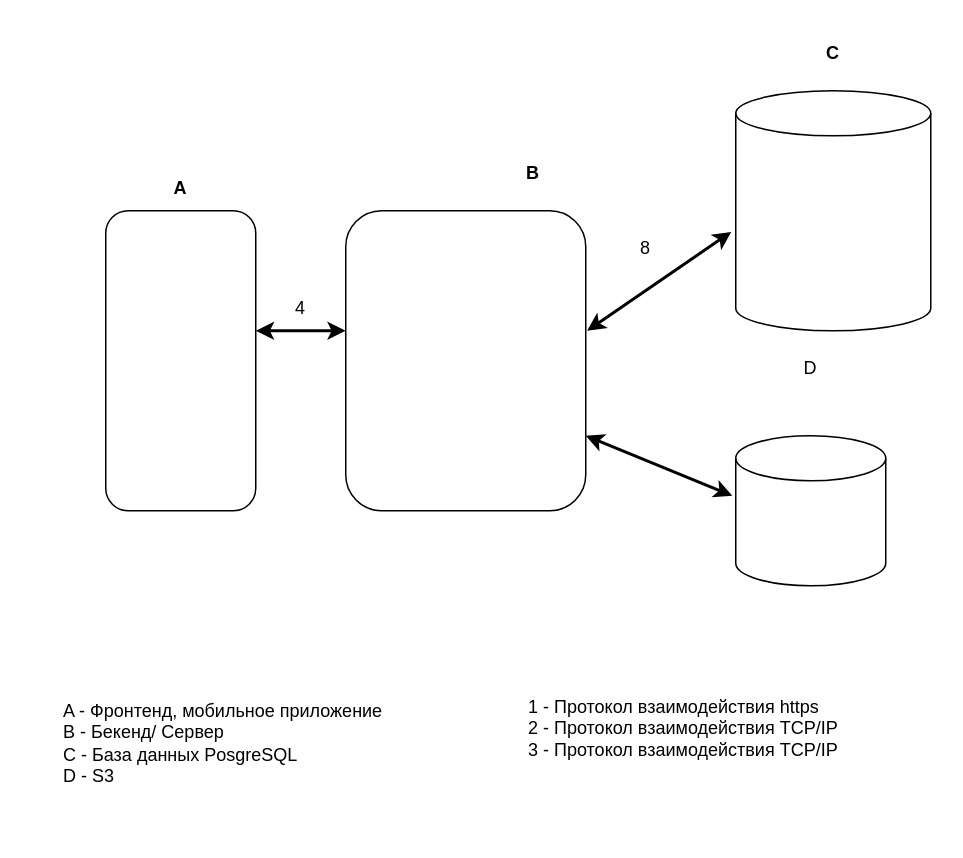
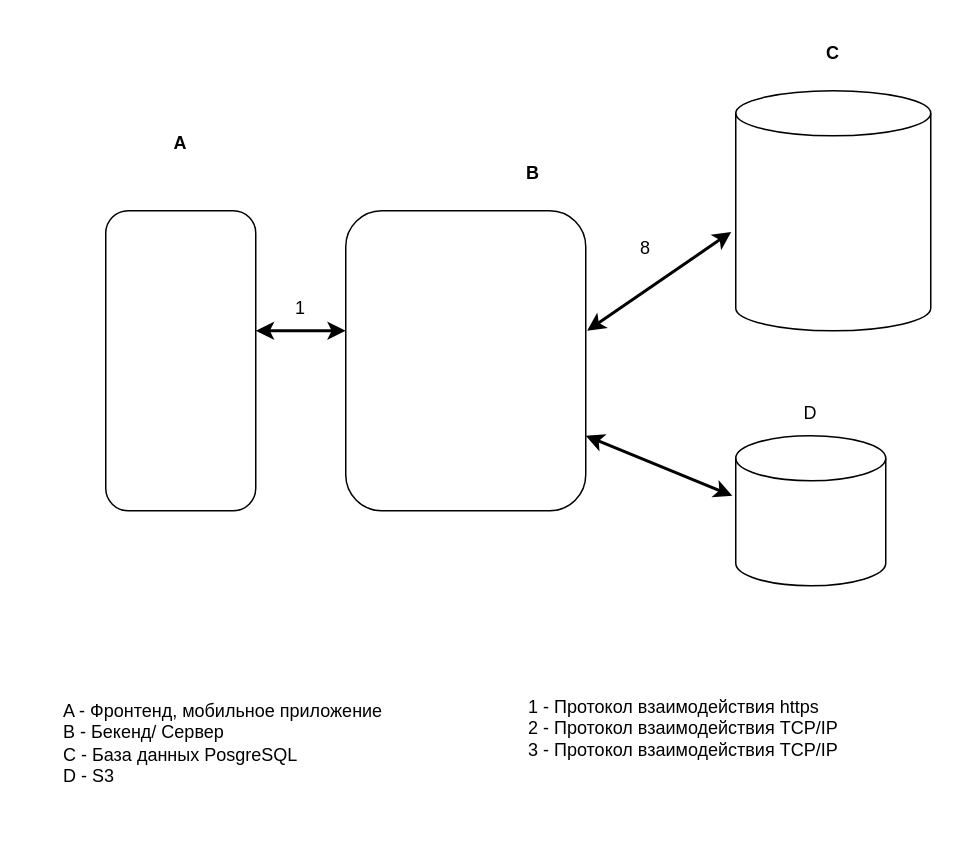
(181, 188) -> (181, 143)
(301, 308) -> (301, 308)
(811, 368) -> (811, 413)
